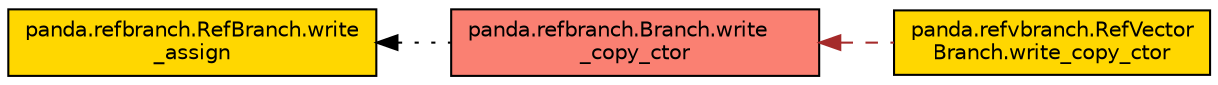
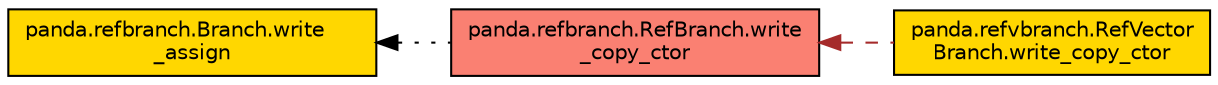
(192, 43) -> (192, 43)
(635, 43) -> (635, 43)
